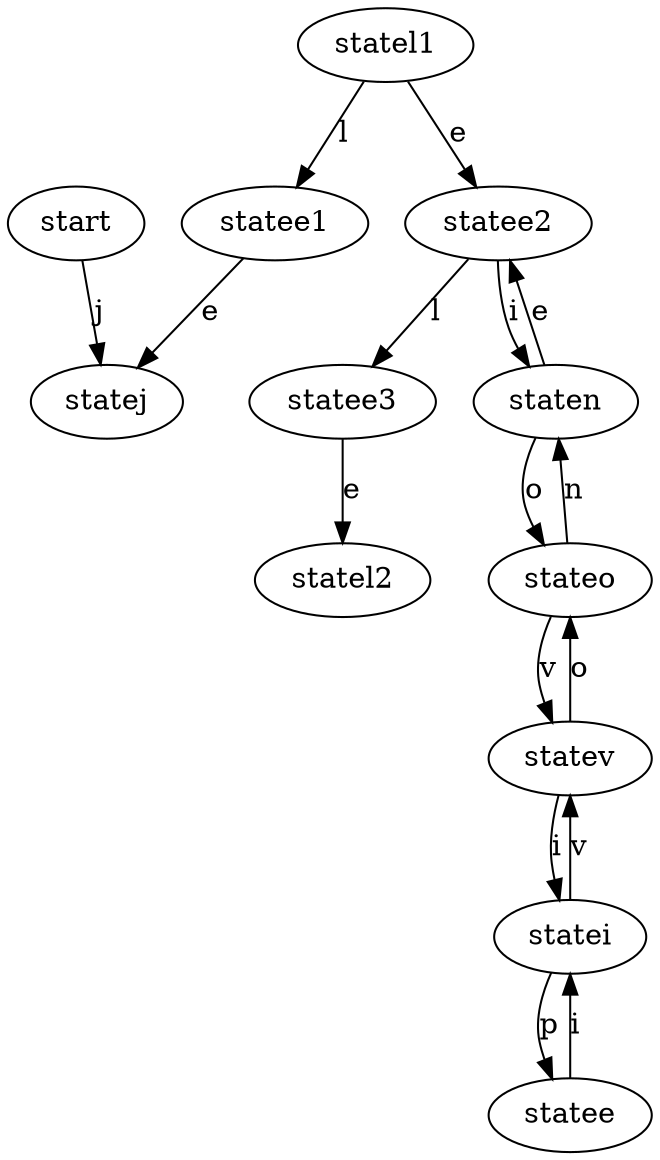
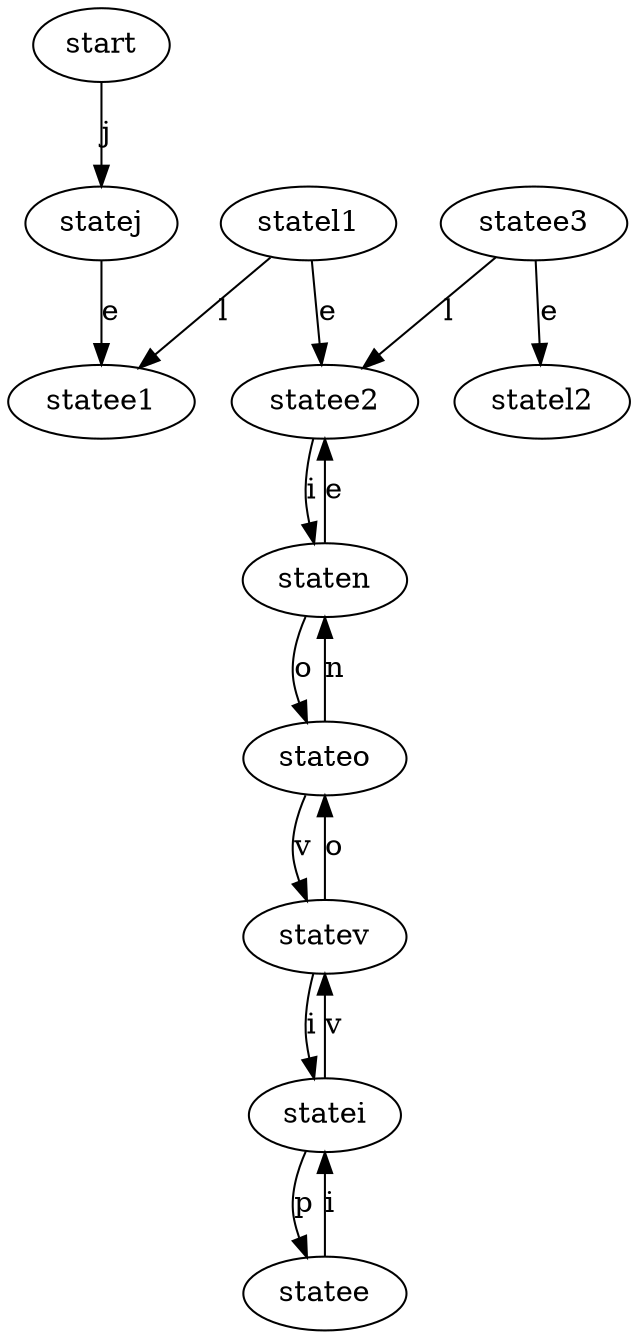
(427, 305) -> (437, 306)
(198, 306) -> (101, 302)
